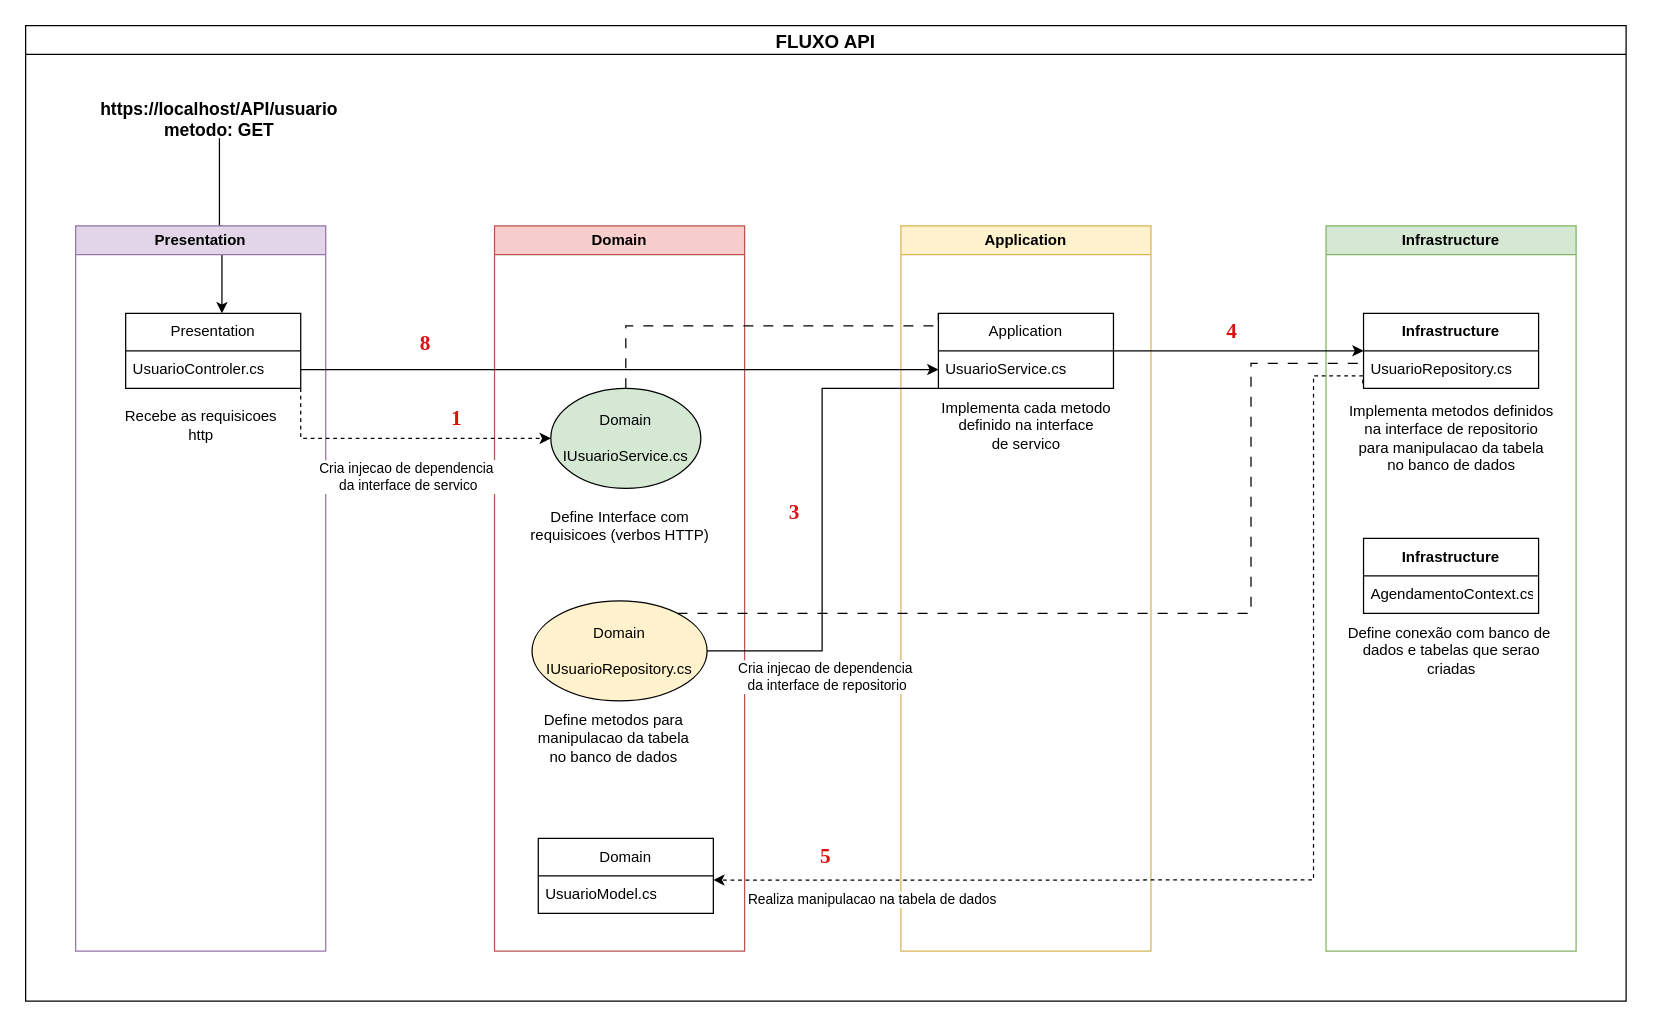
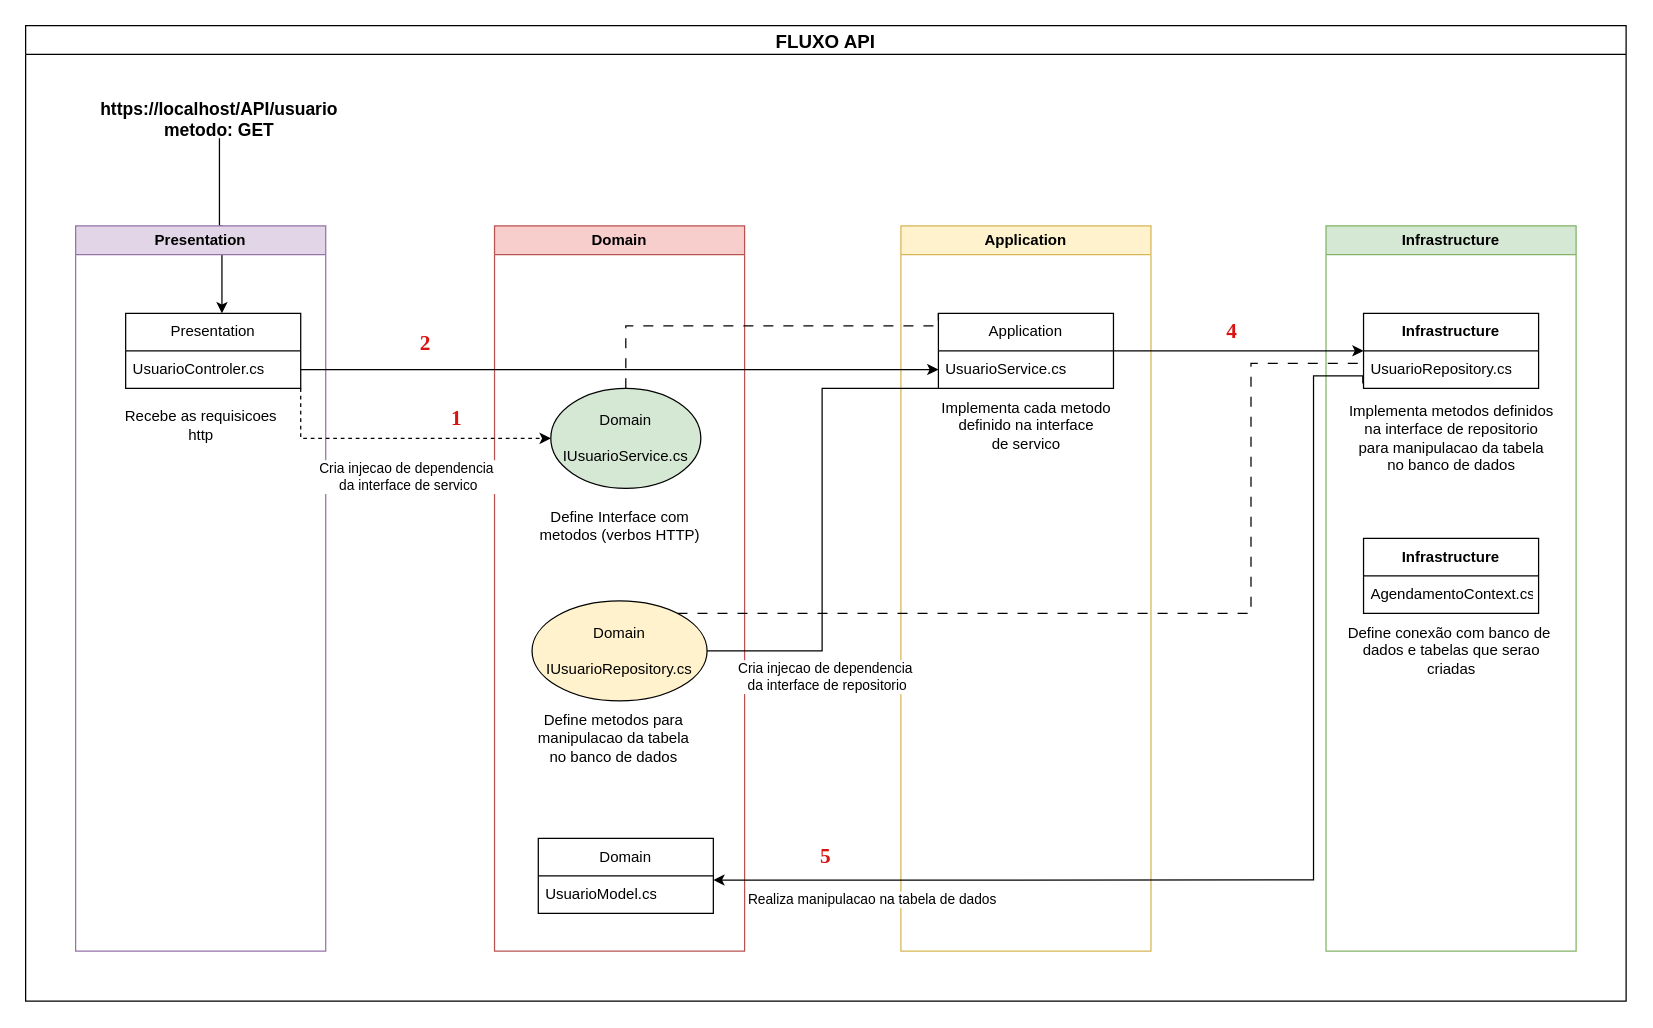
(426, 344) -> (426, 344)
(794, 513) -> none
(620, 526) -> (620, 526)
(1293, 880) -> (1293, 880)
